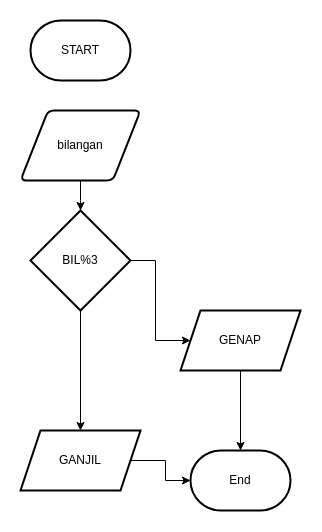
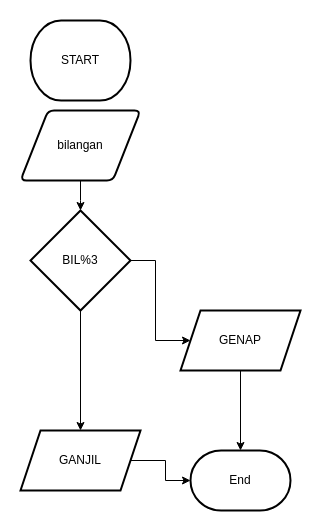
(81, 51) -> (81, 61)
